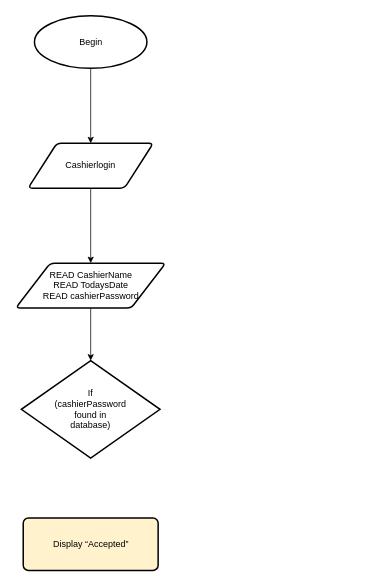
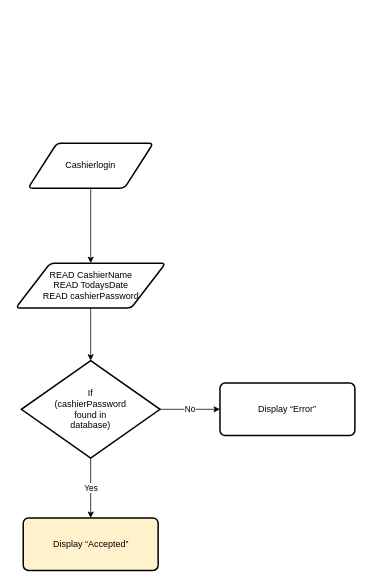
(91, 42) -> none
(91, 103) -> none
none -> (187, 409)
none -> (288, 409)
none -> (91, 485)
